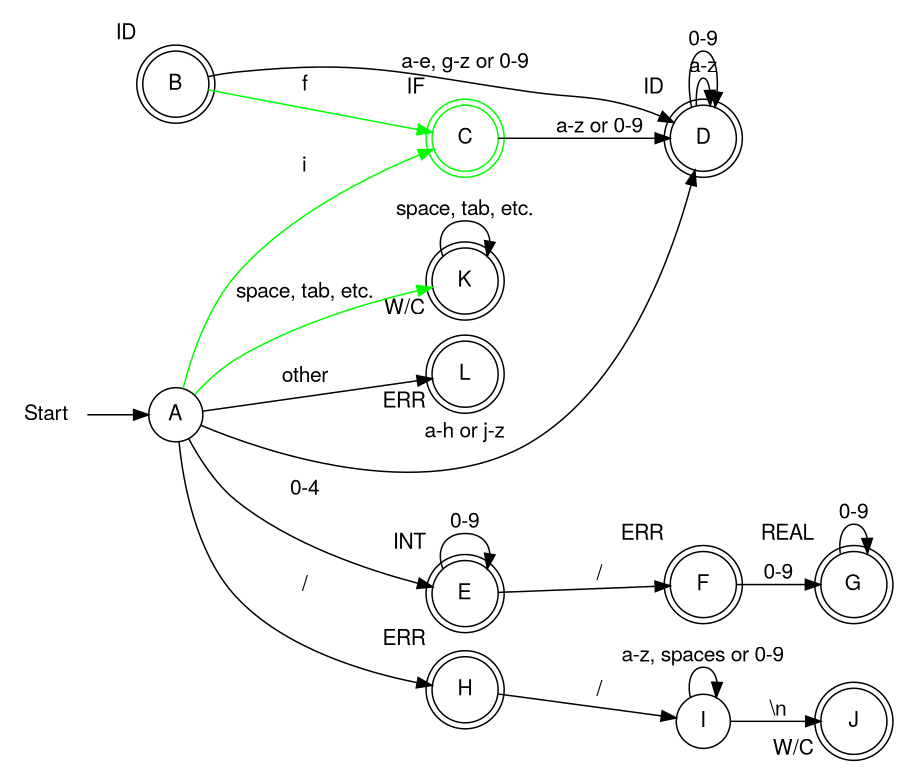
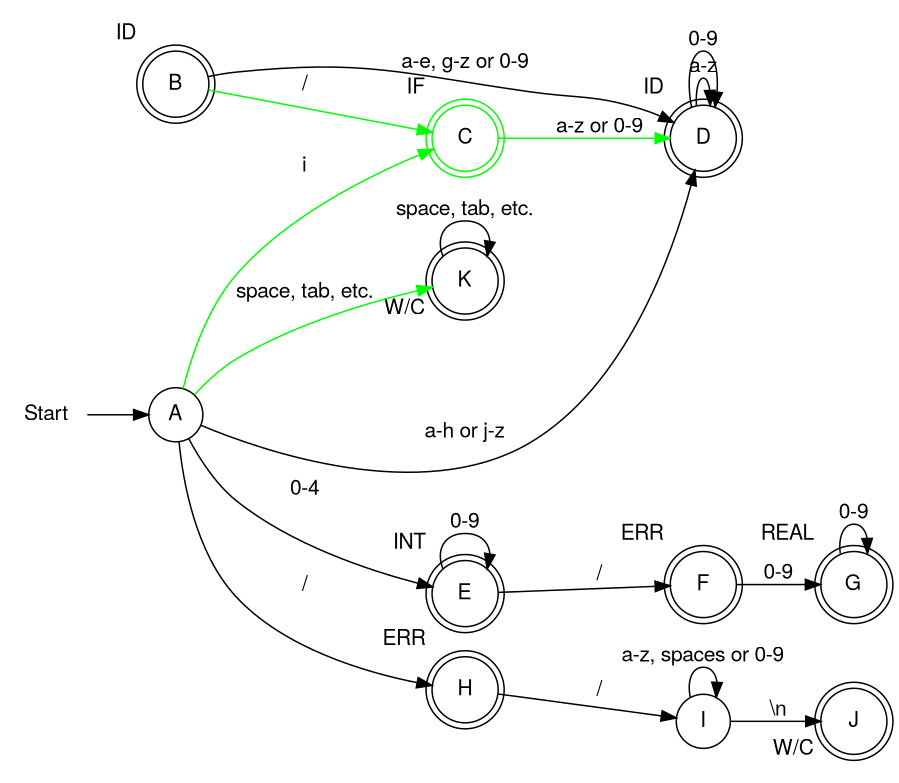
(305, 85) -> (305, 85)
(577, 138) -> (577, 138)
(465, 374) -> none
